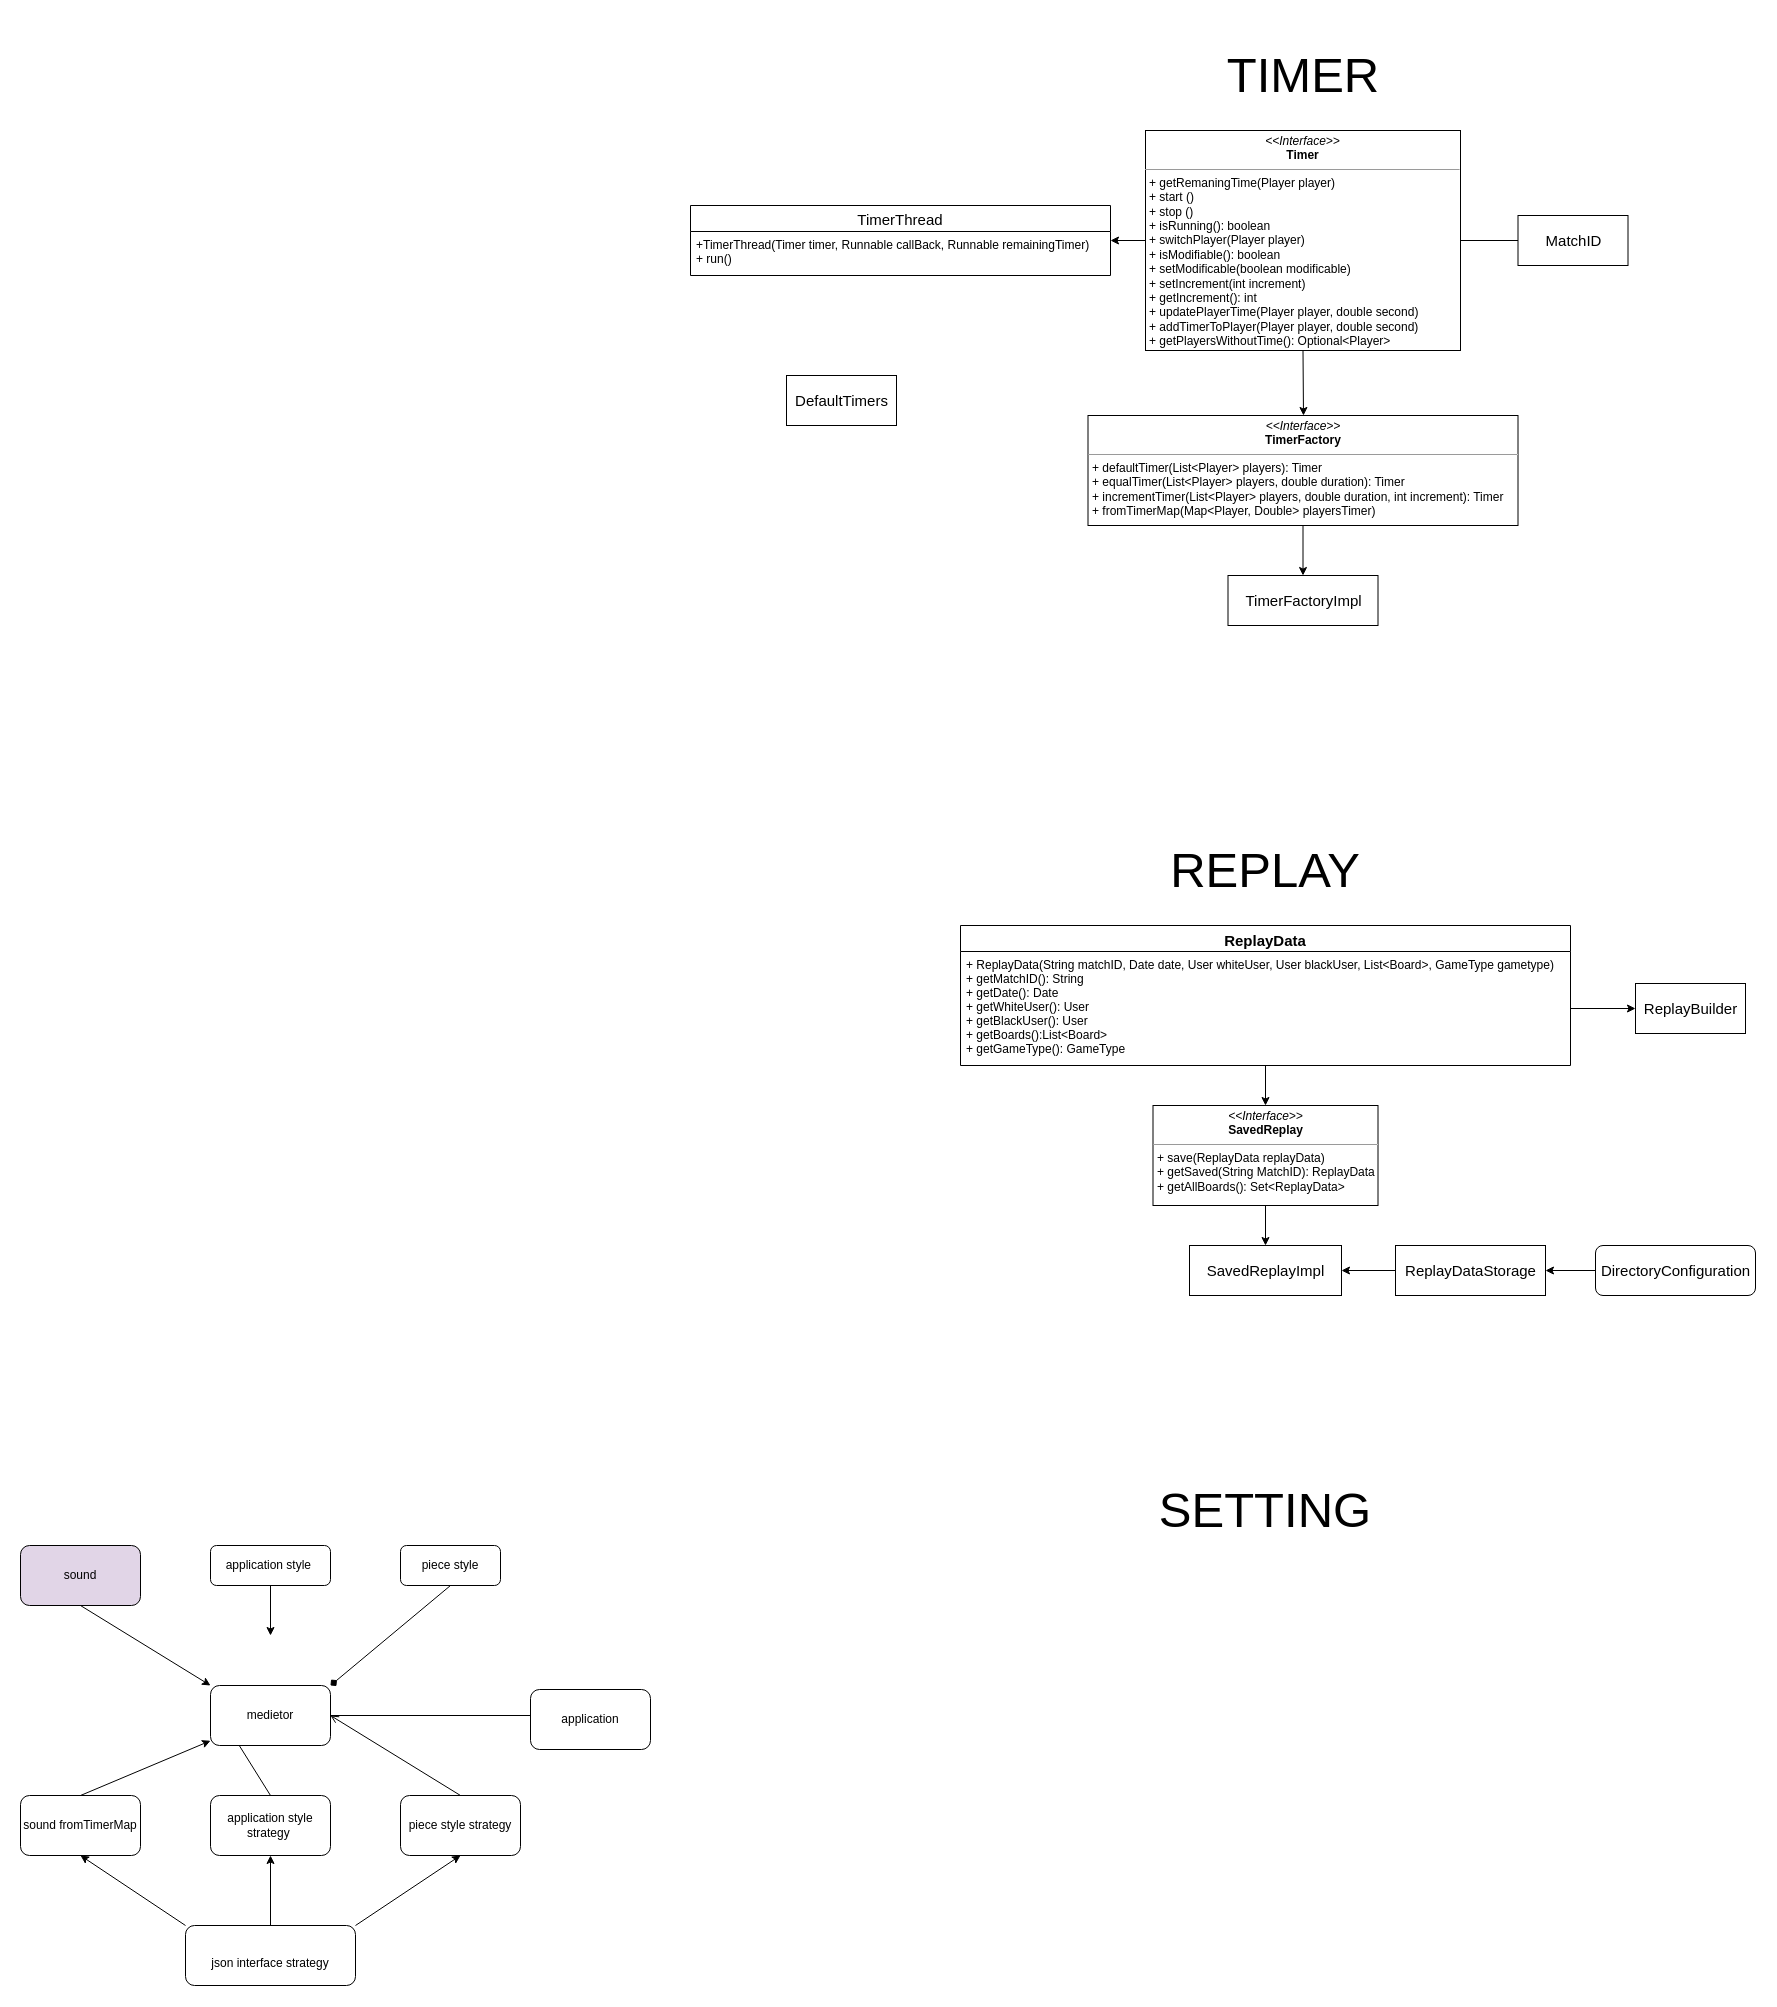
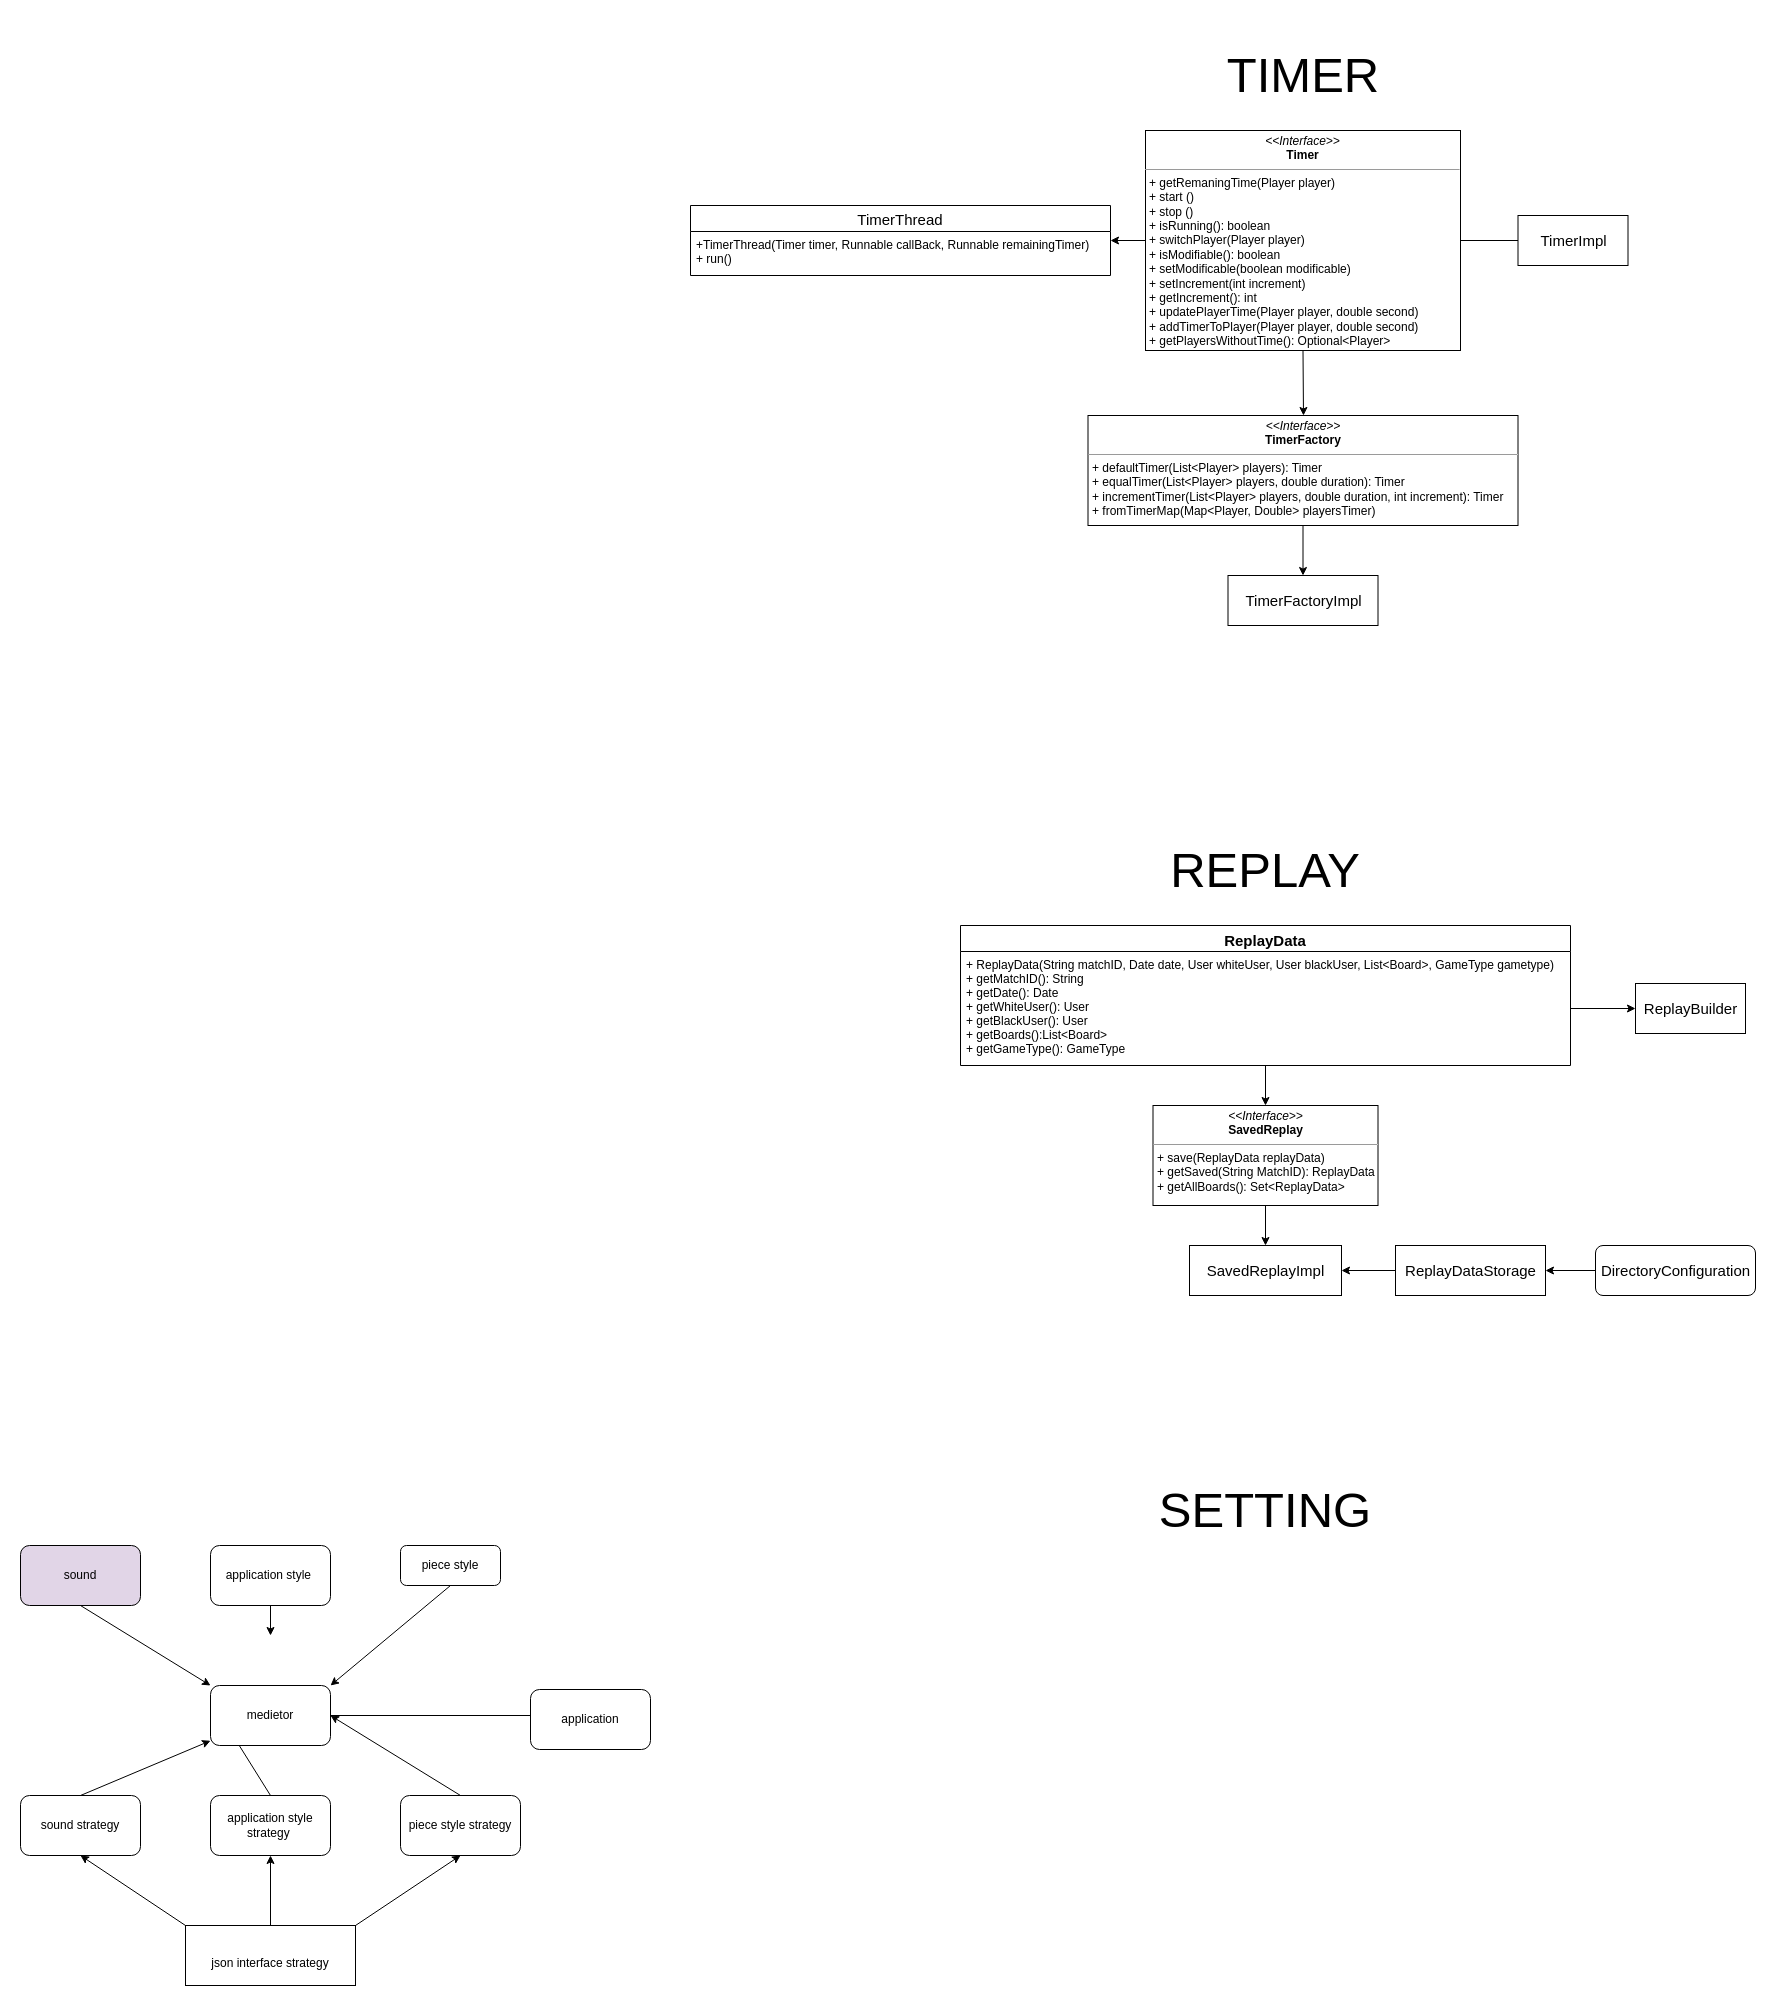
(1574, 241) -> (1574, 241)
(842, 401) -> none
(271, 1566) -> (271, 1576)
(337, 1680) -> (336, 1681)
(336, 1719) -> (338, 1720)
(81, 1826) -> (81, 1826)
(271, 1956) -> (271, 1956)
